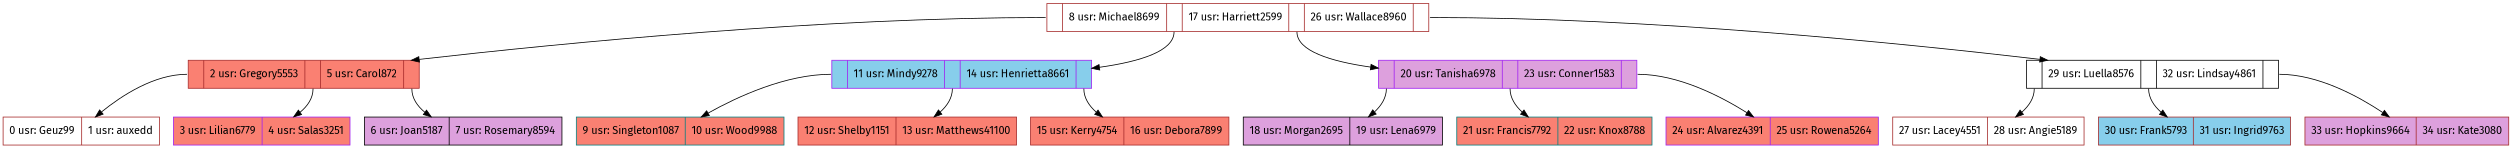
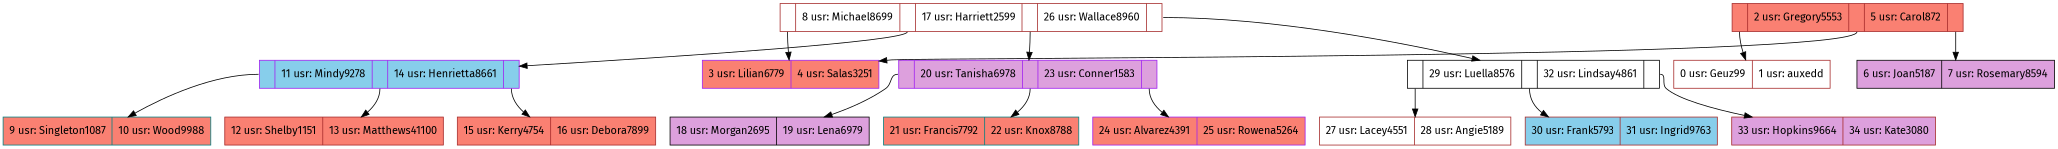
(732, 30) -> (788, 42)
